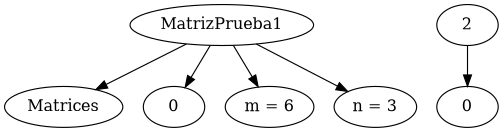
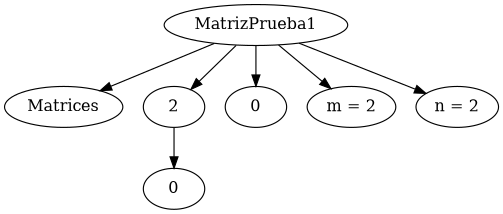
none -> (218, 63)
(270, 107) -> (351, 107)
(375, 107) -> (457, 107)
